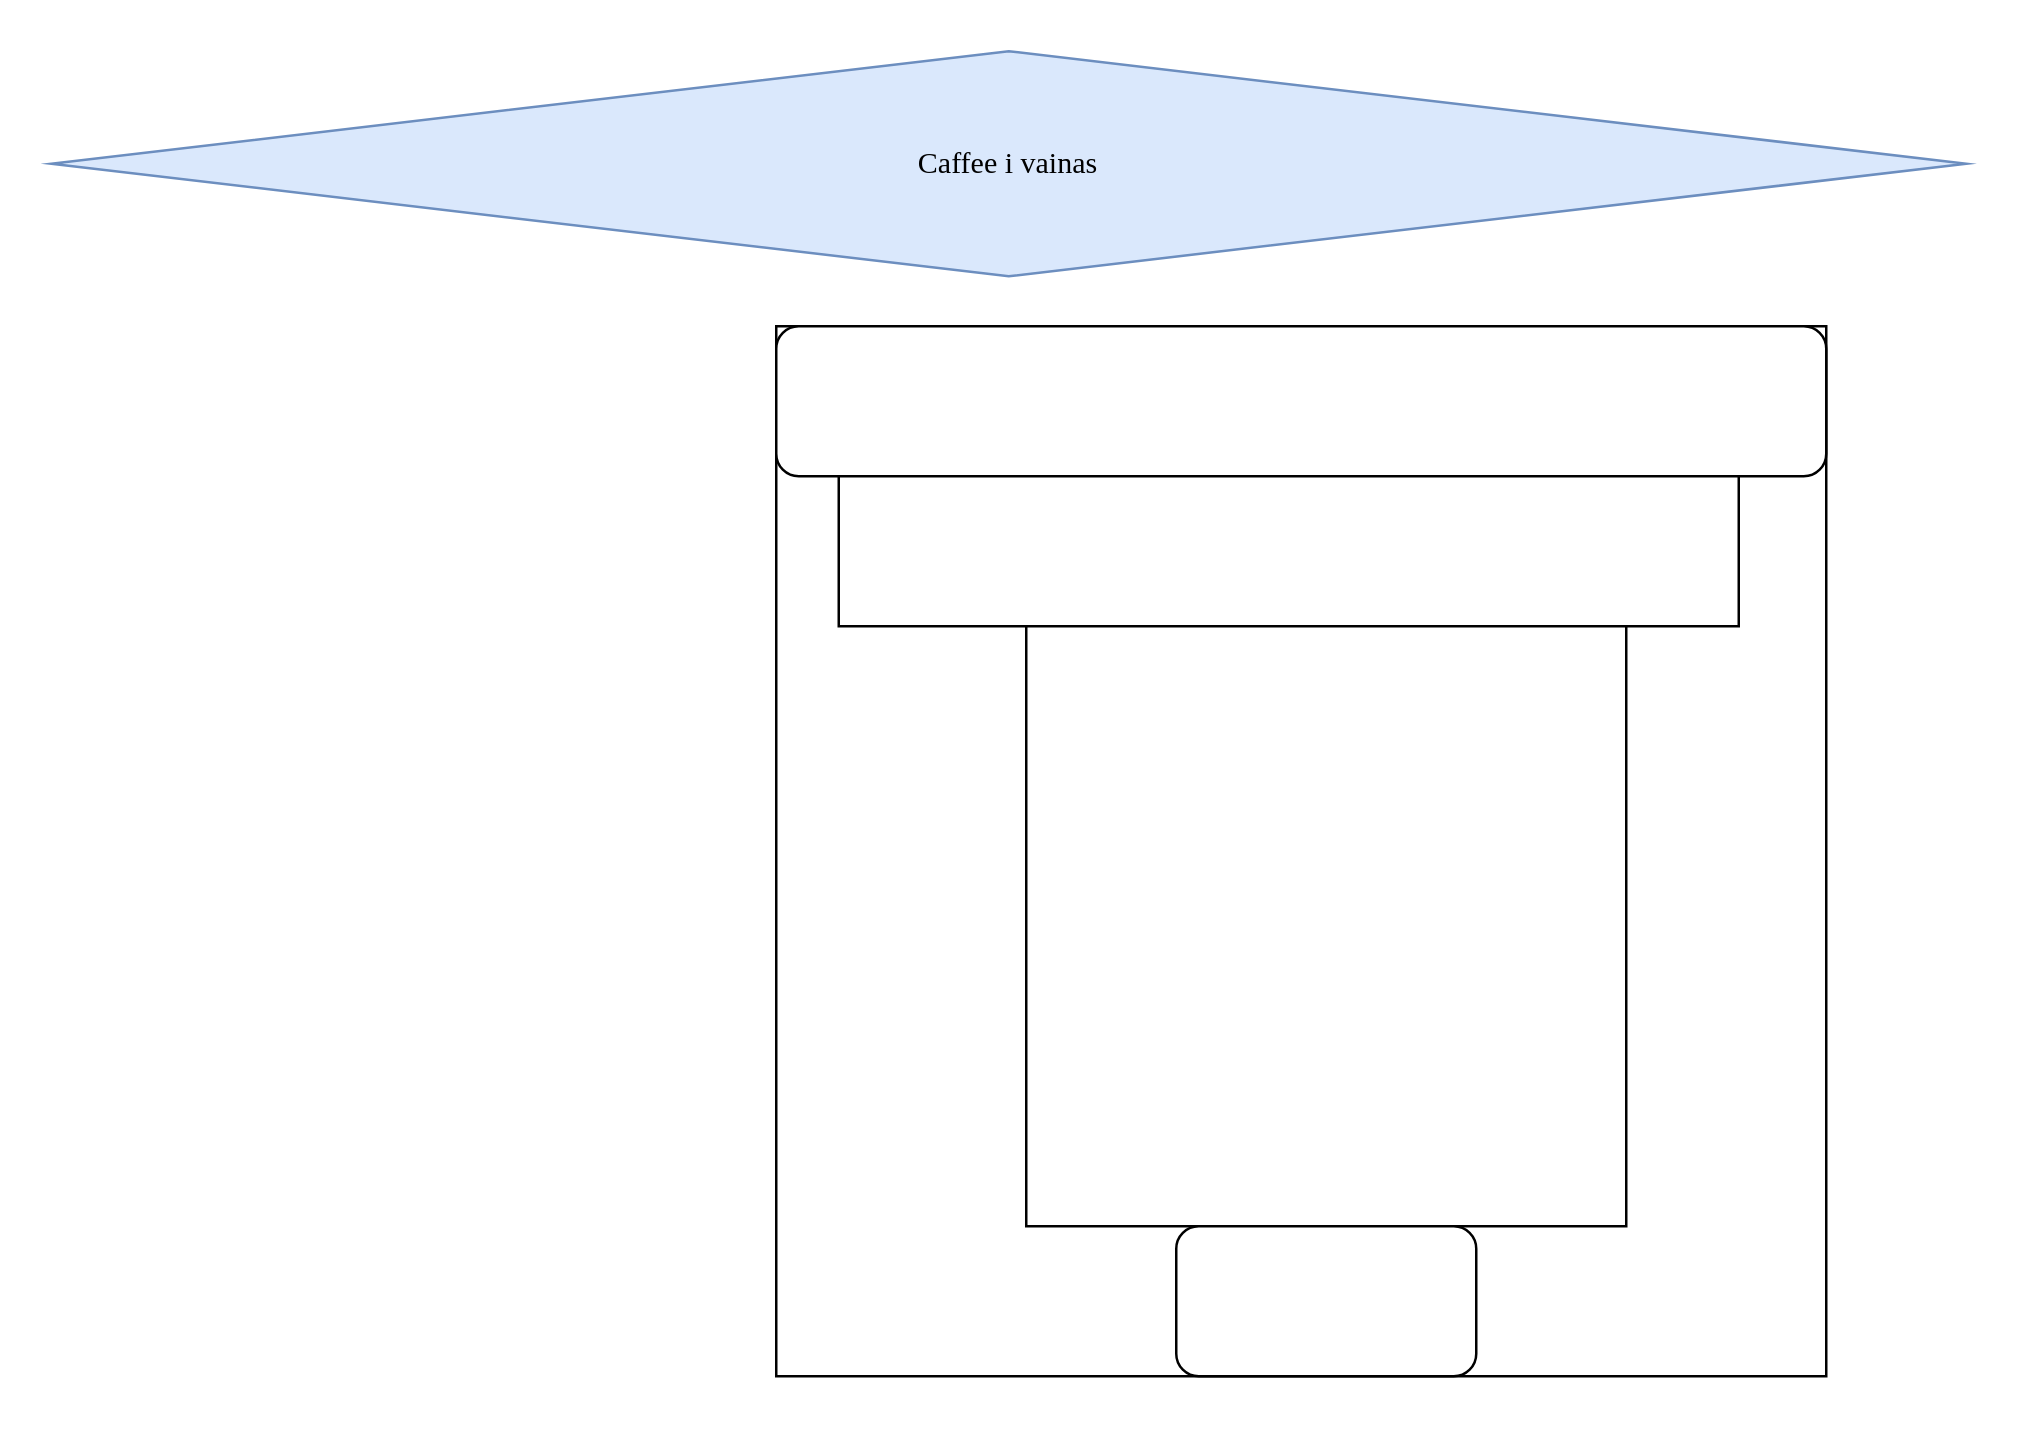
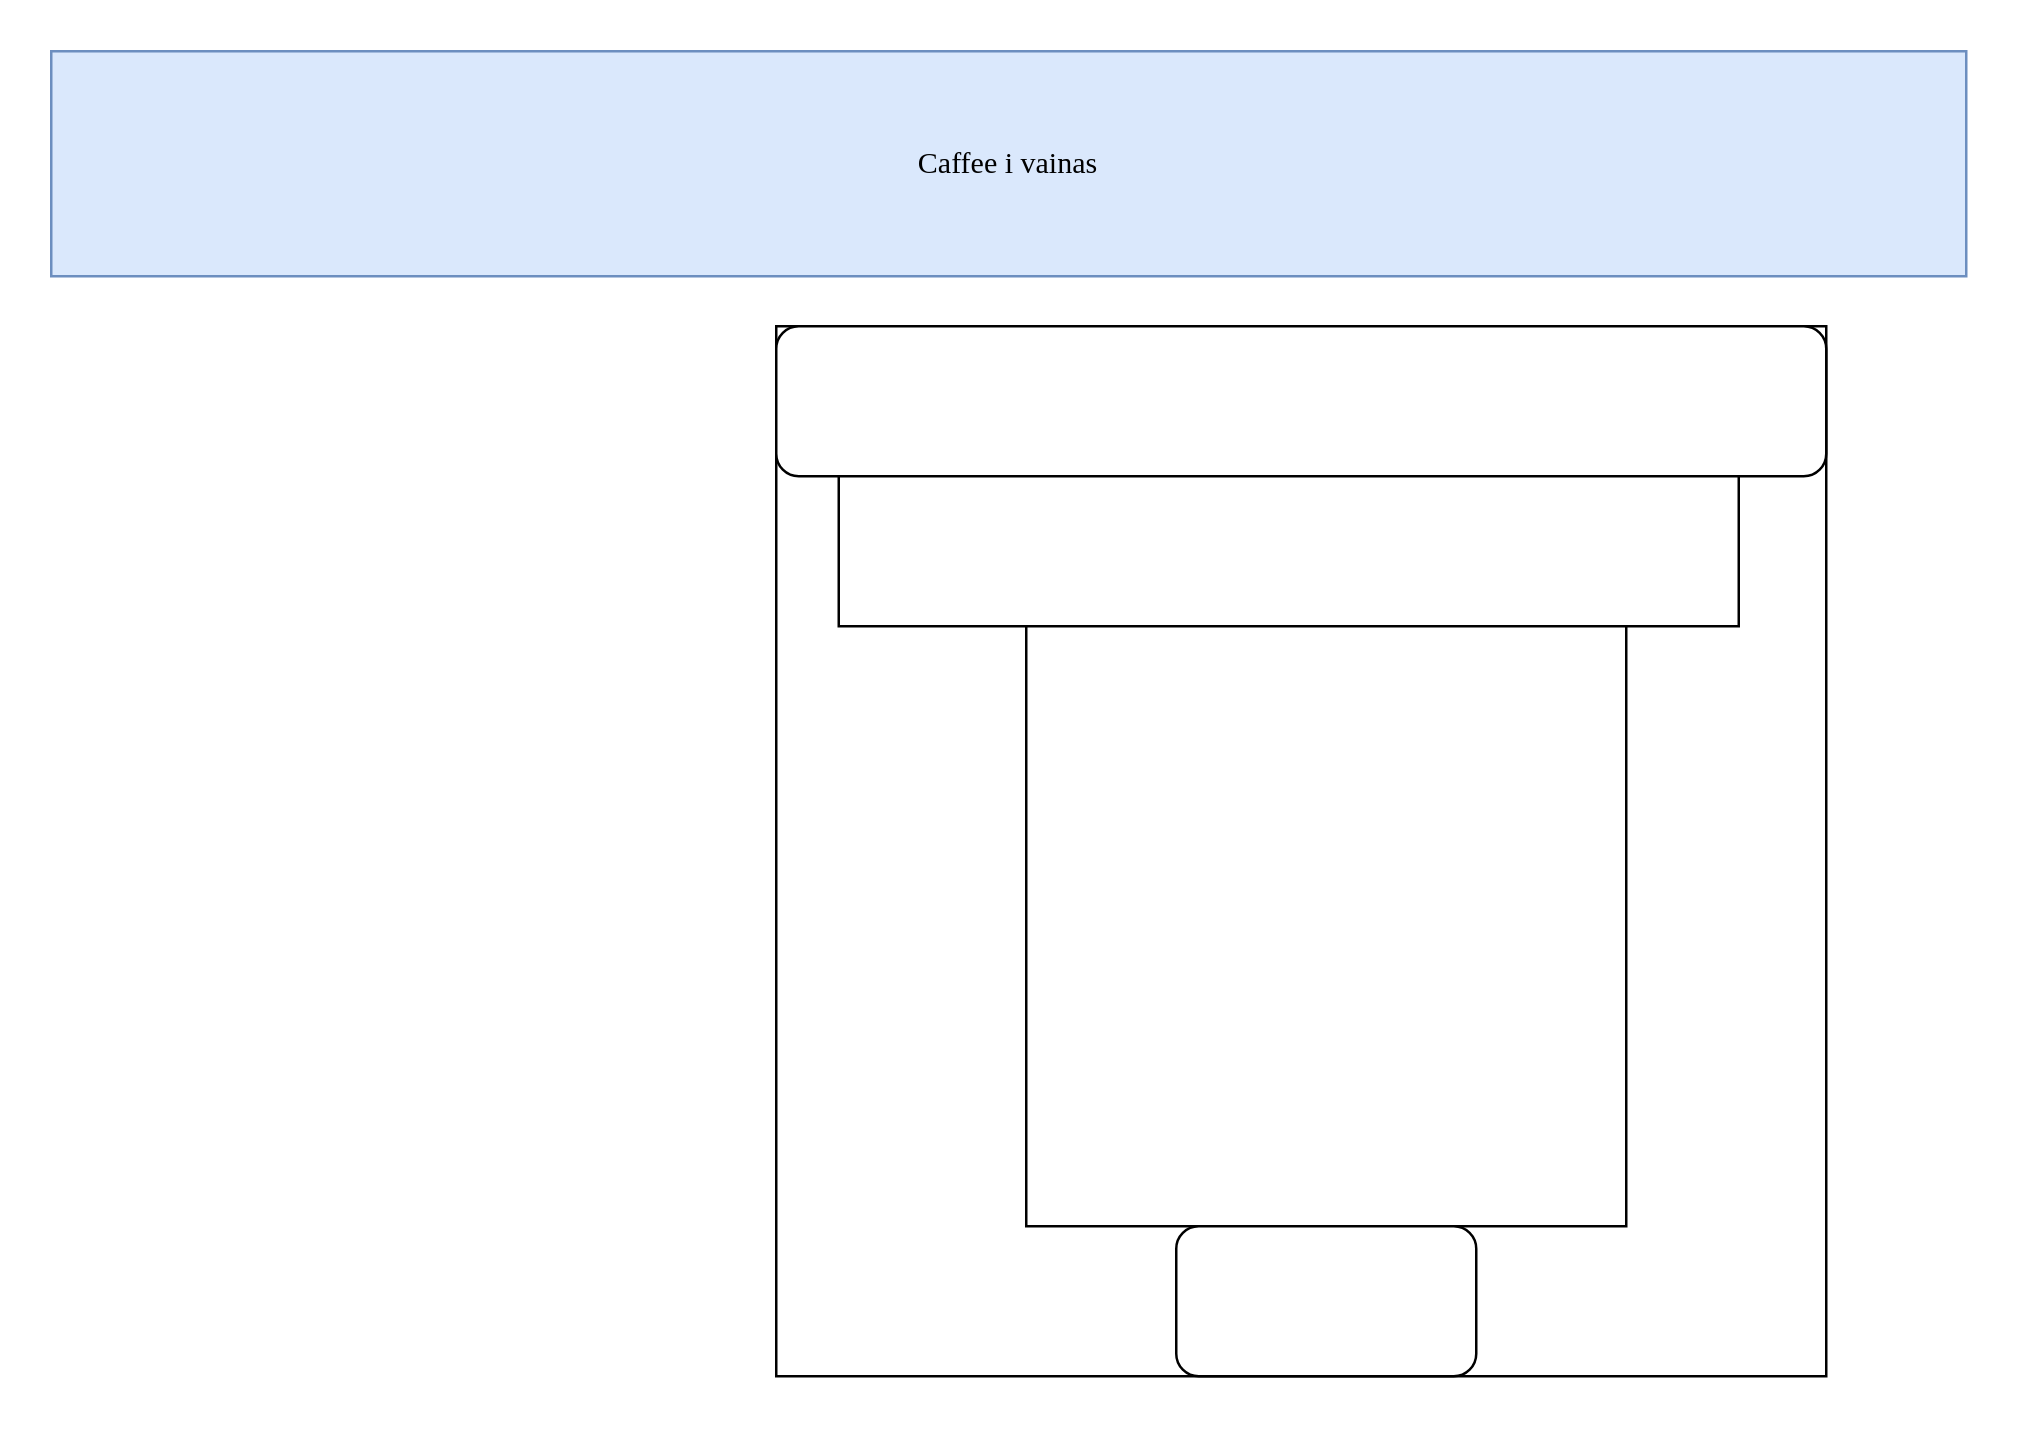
(1009, 164) -> (1009, 164)
